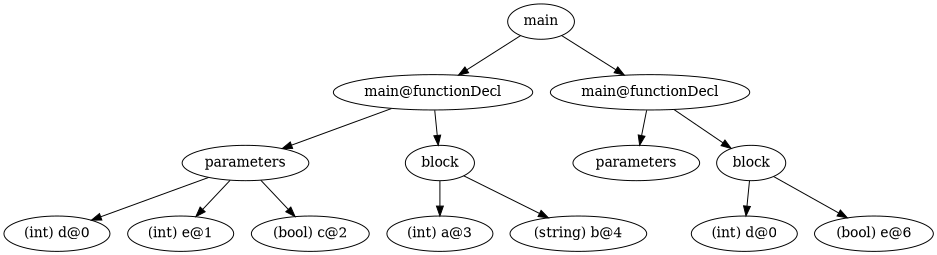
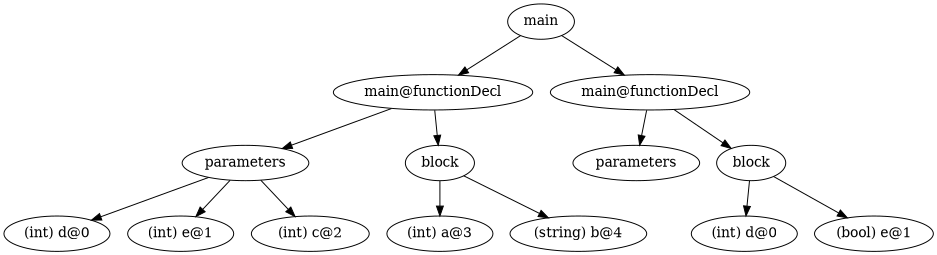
(310, 234) -> (310, 234)
(874, 234) -> (874, 234)
